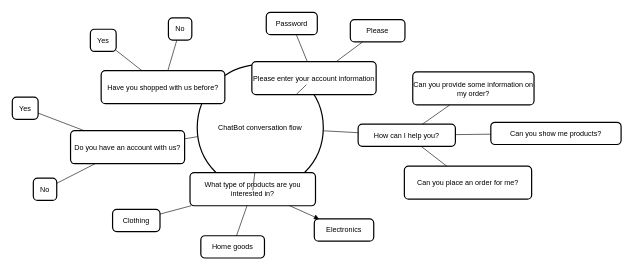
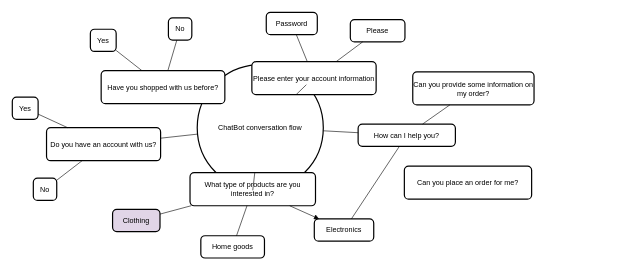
(556, 133) -> none
(472, 134) -> none
(128, 147) -> (104, 144)
(434, 156) -> (375, 182)
(136, 220) -> (136, 220)
